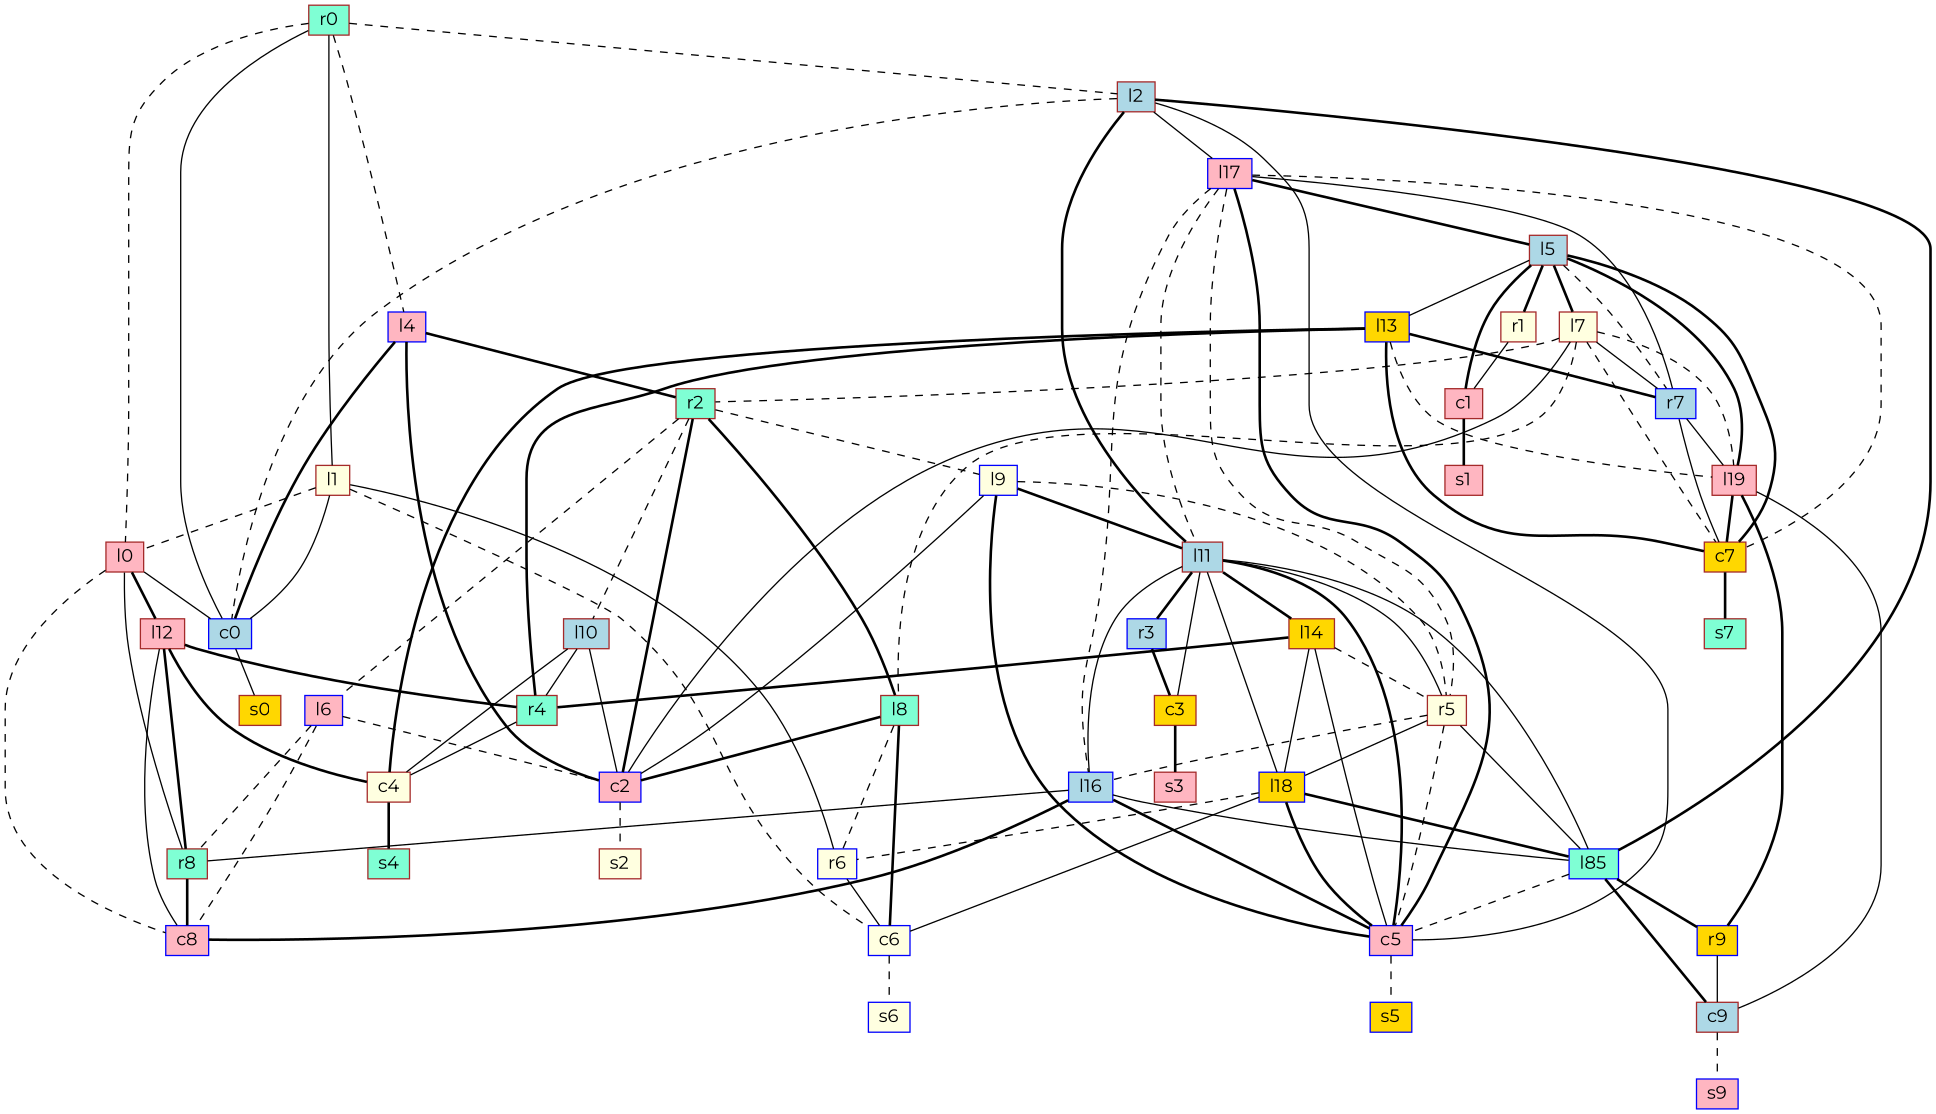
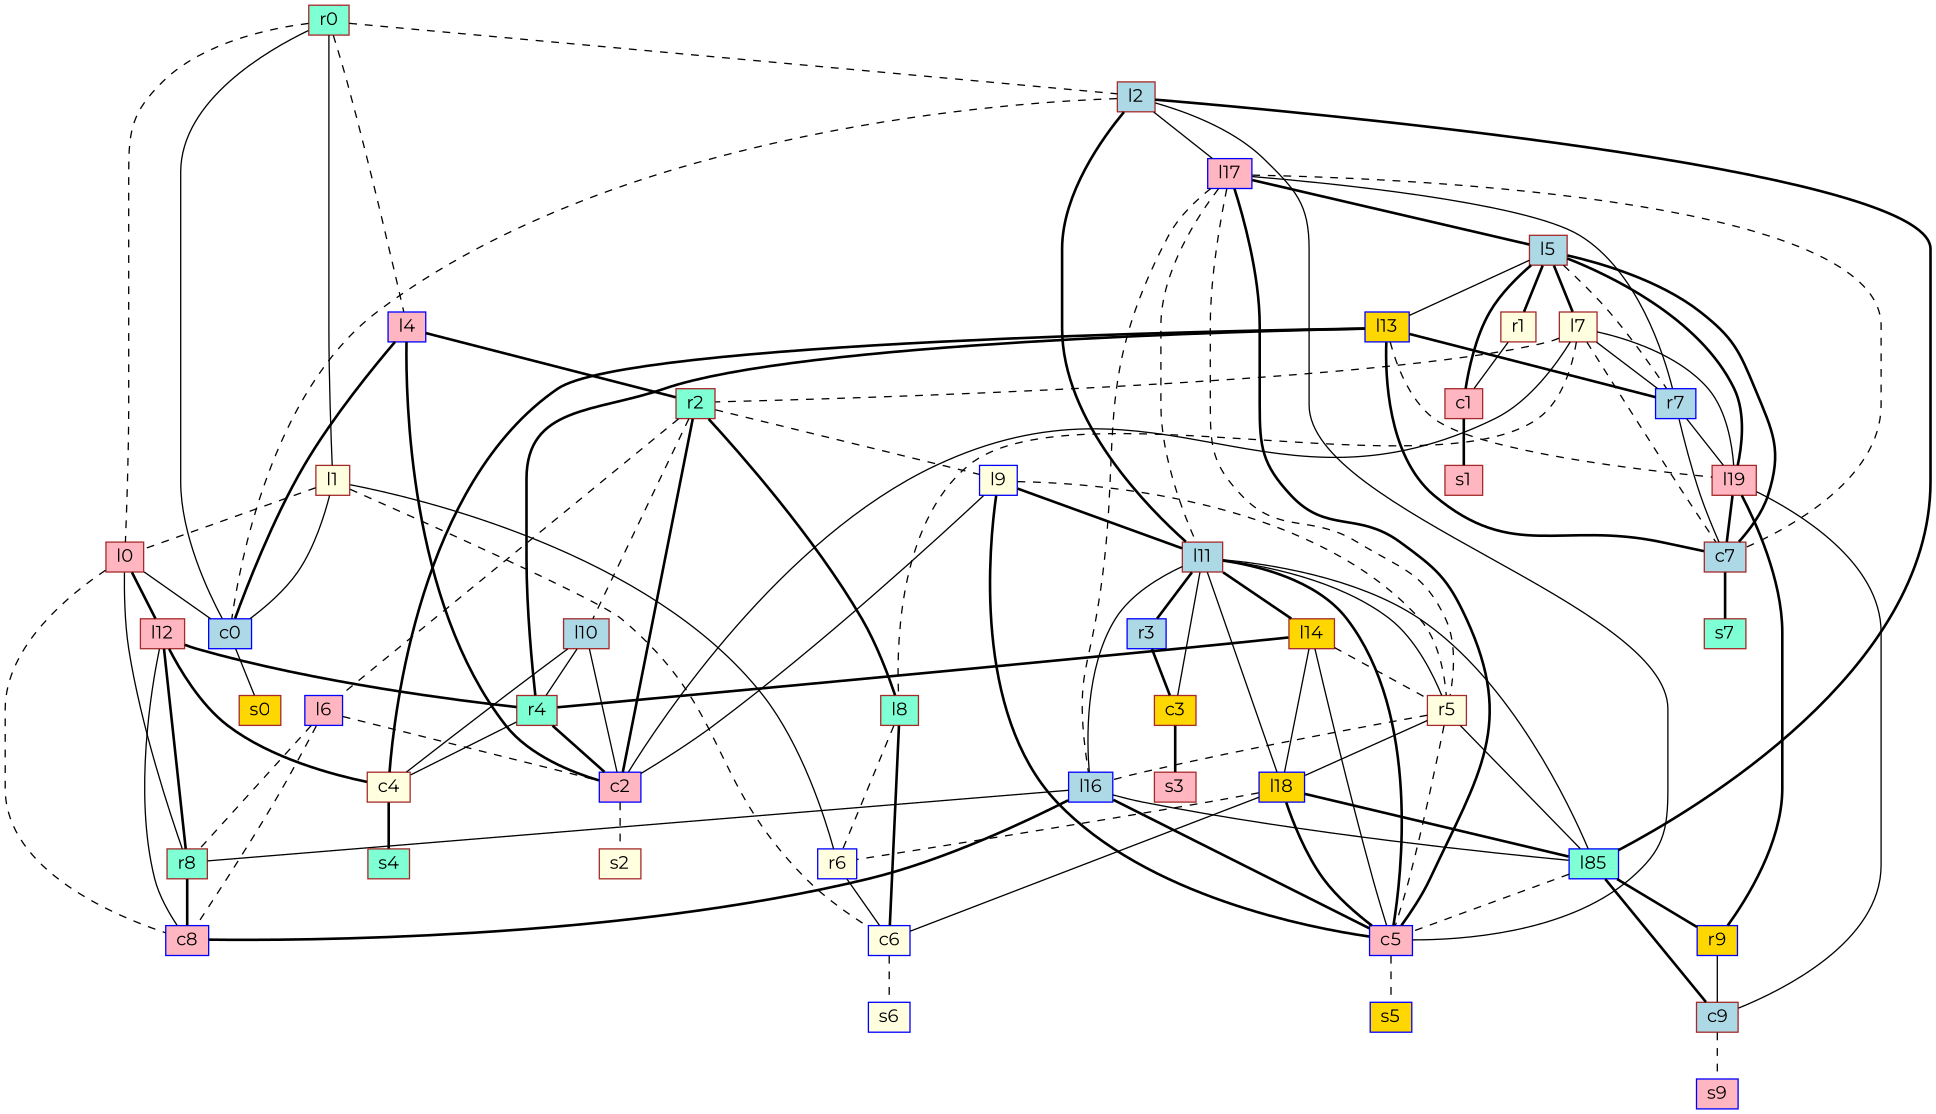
(1692, 373) -> (1692, 373)
(1725, 557) -> (1725, 557)
(761, 749) -> (579, 749)
